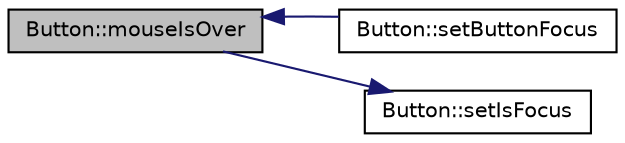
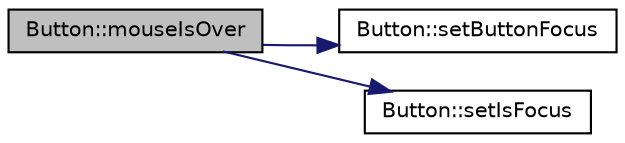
(312, 17) -> (290, 45)
